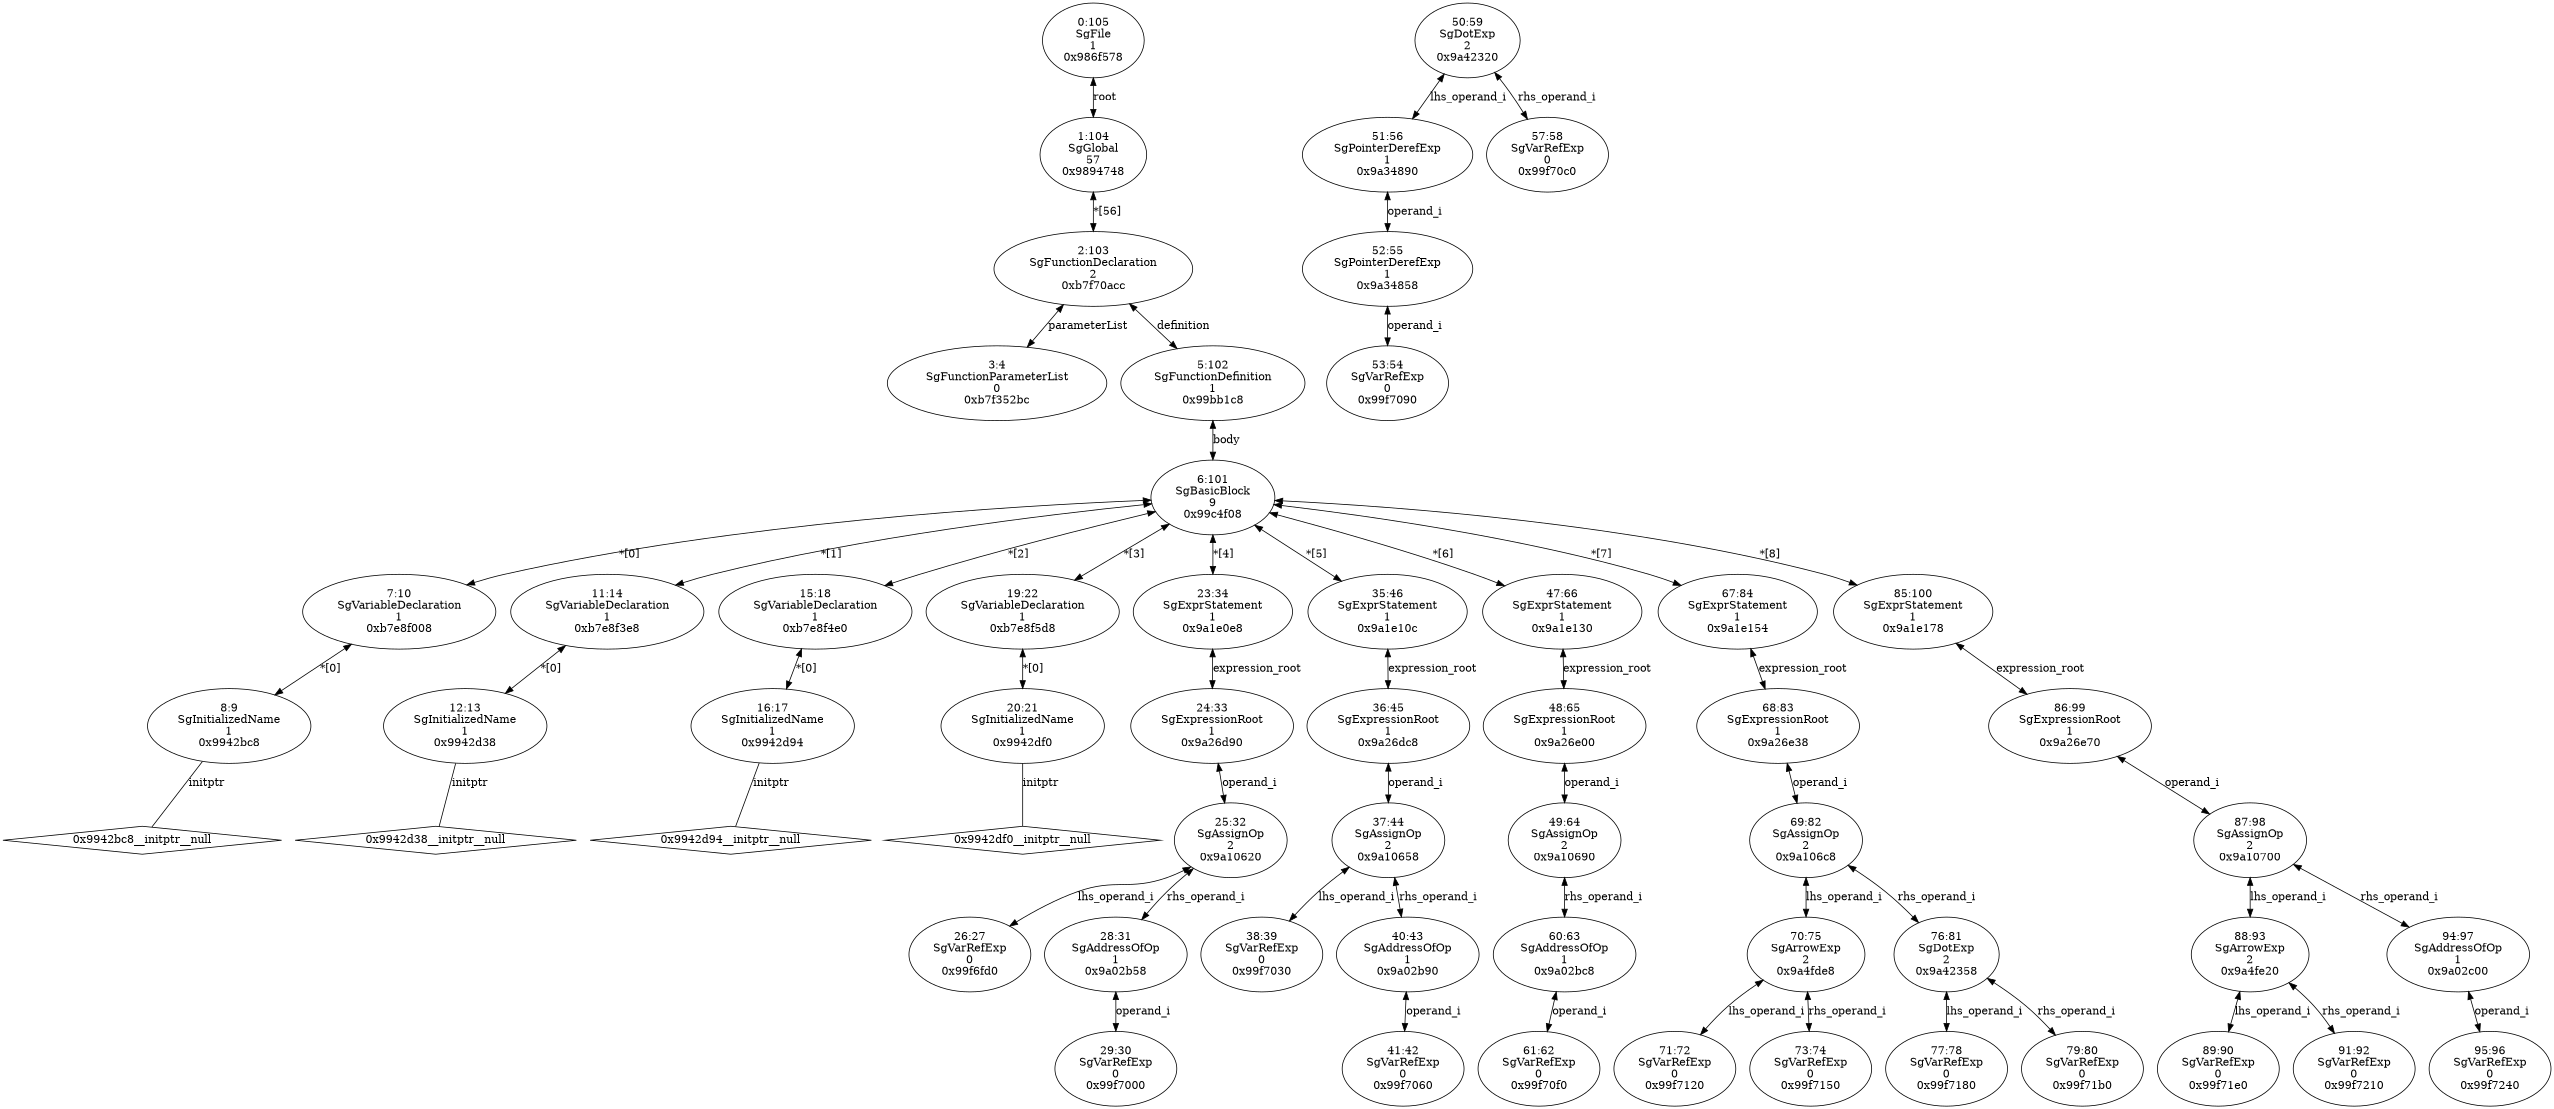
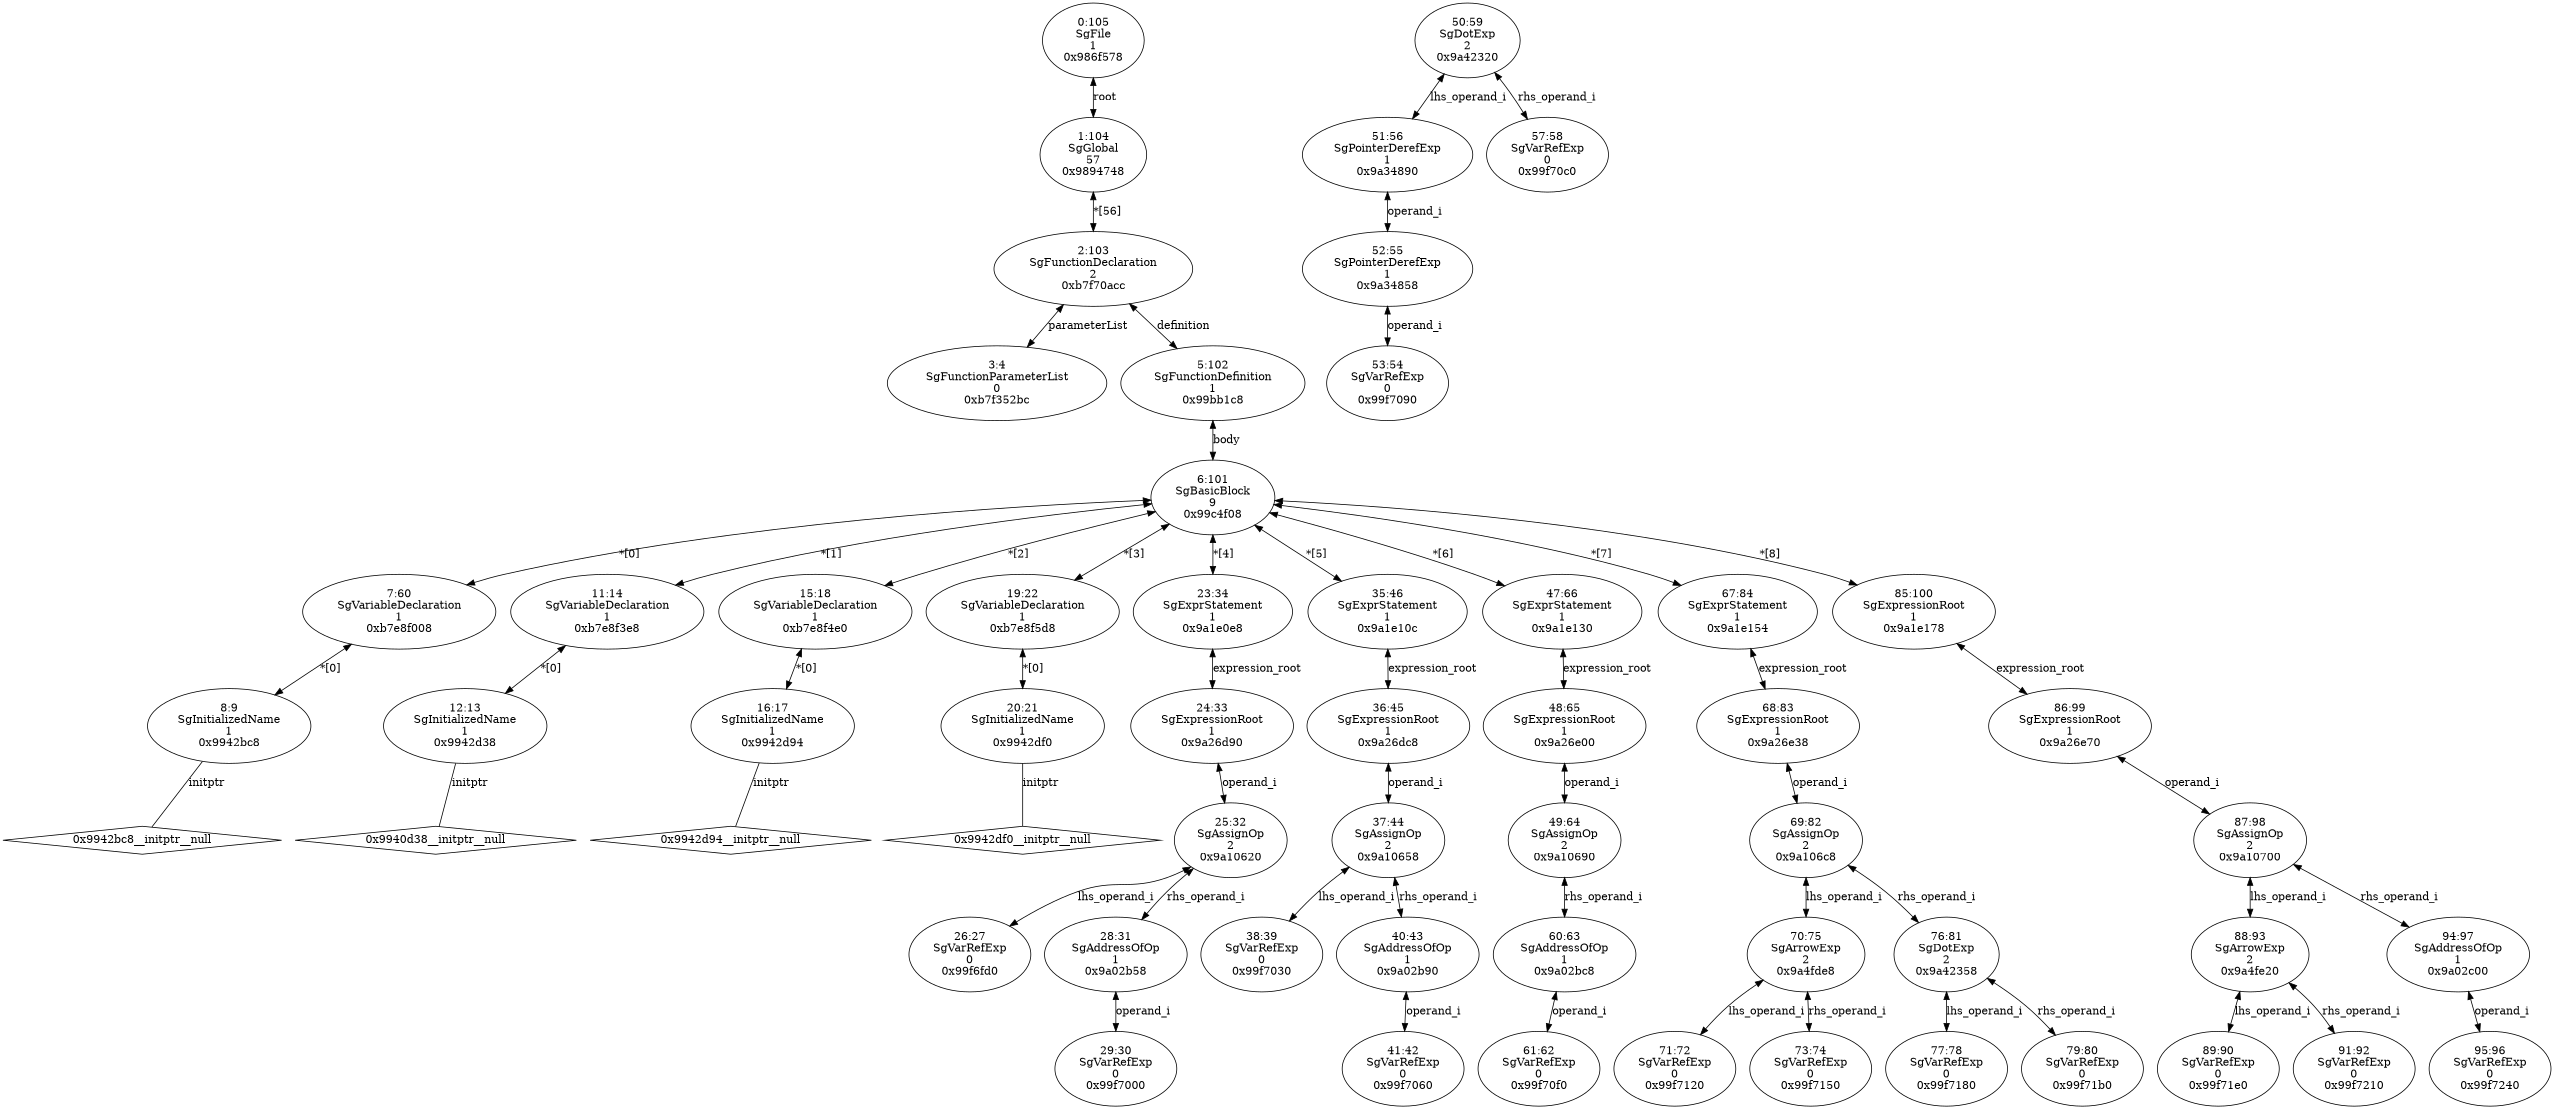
(399, 612) -> (399, 612)
(1913, 612) -> (1914, 612)
(436, 840) -> (436, 840)
